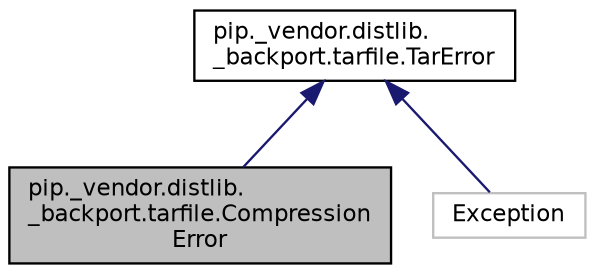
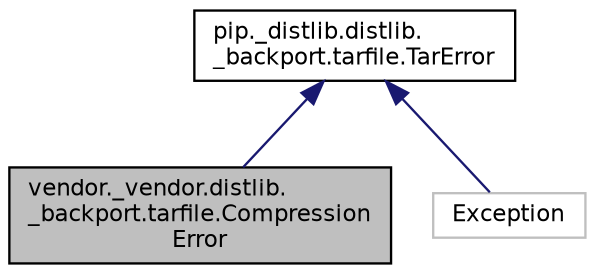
(355, 46) -> (355, 46)
(200, 215) -> (200, 215)
